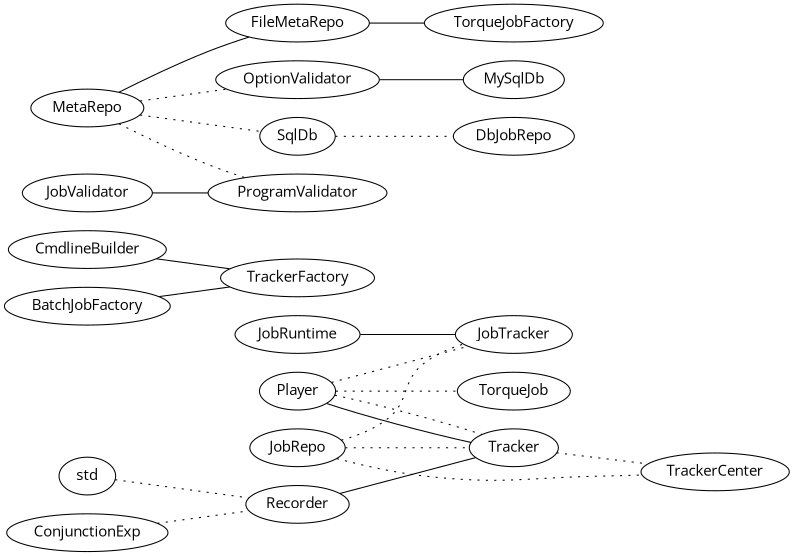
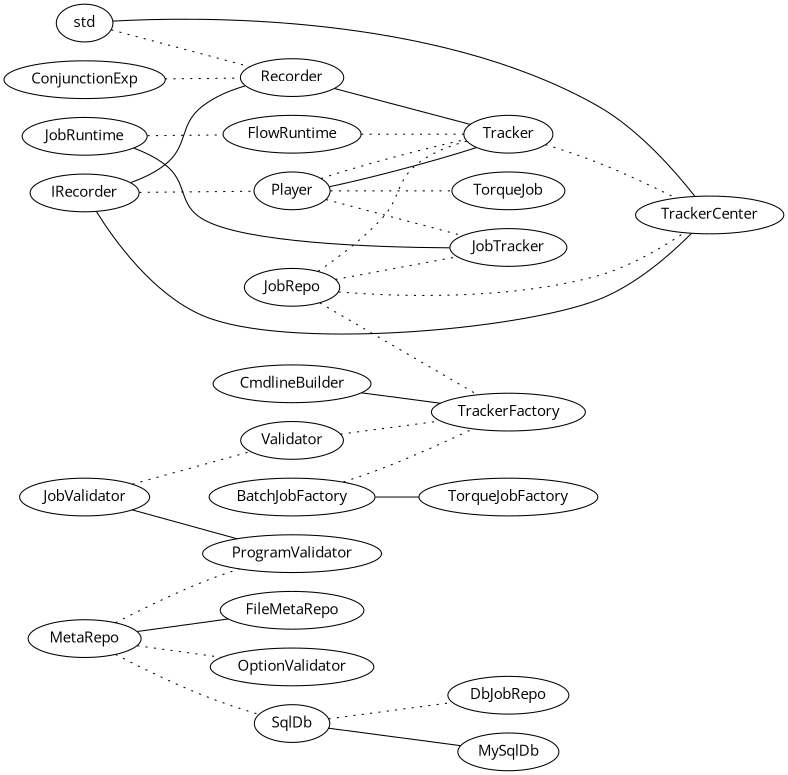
(397, 23) -> (397, 497)
none -> (427, 44)
(421, 80) -> (395, 737)
none -> (292, 134)
none -> (85, 193)
(194, 292) -> (409, 458)
none -> (399, 349)
none -> (292, 440)
